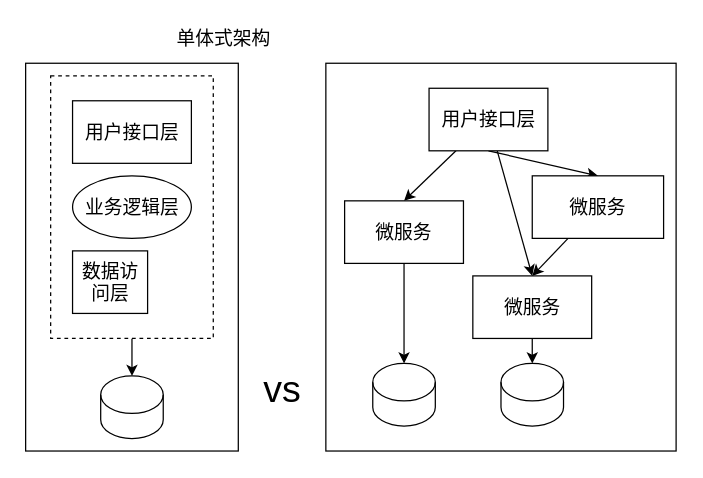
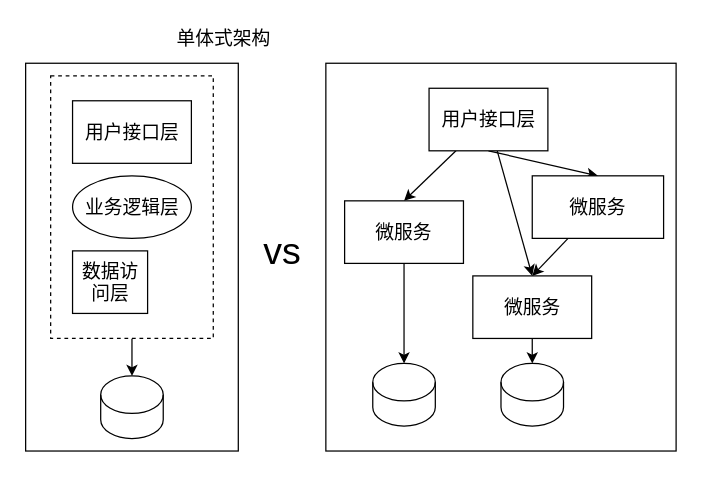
(282, 388) -> (282, 251)
